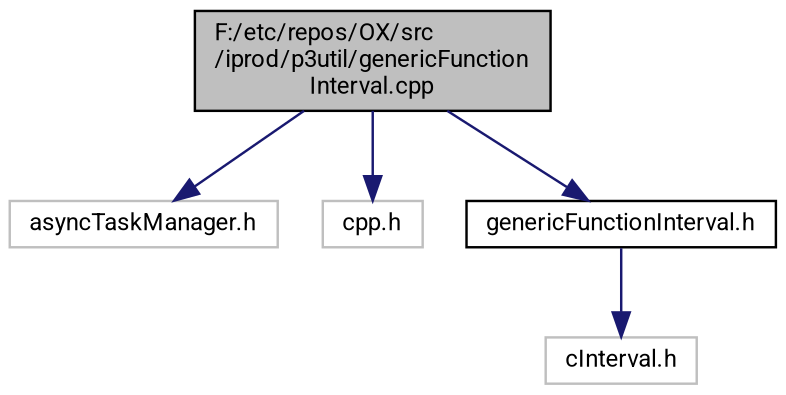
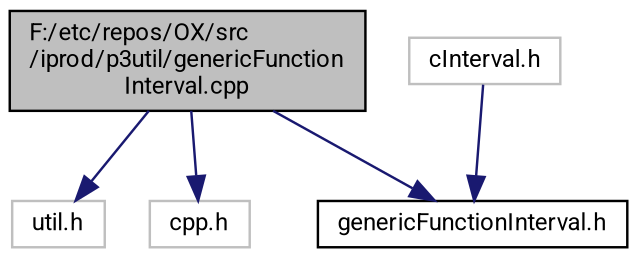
(144, 224) -> (58, 224)
(621, 280) -> (480, 130)
